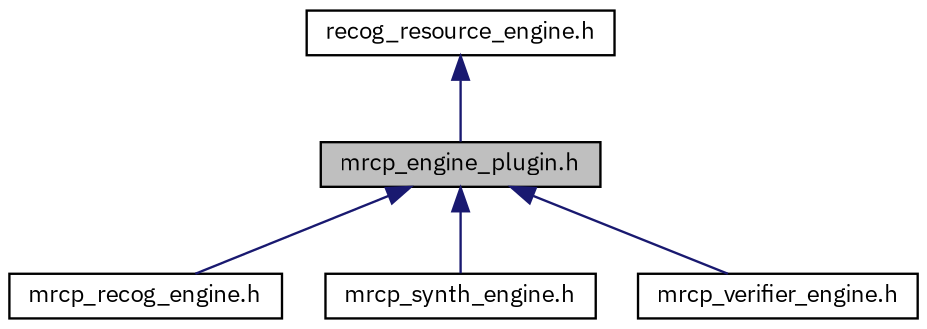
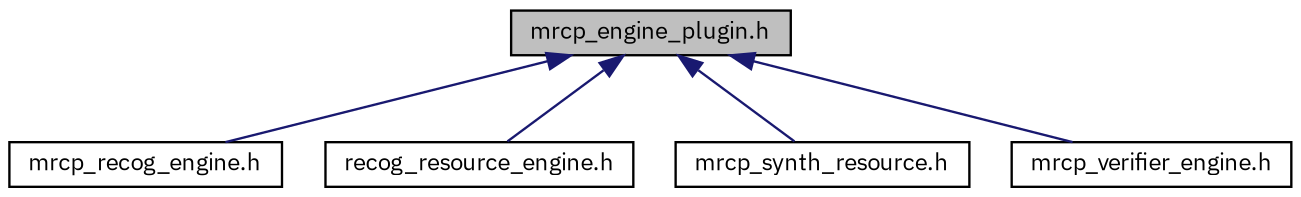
(461, 111) -> (556, 106)
(461, 296) -> (822, 164)
